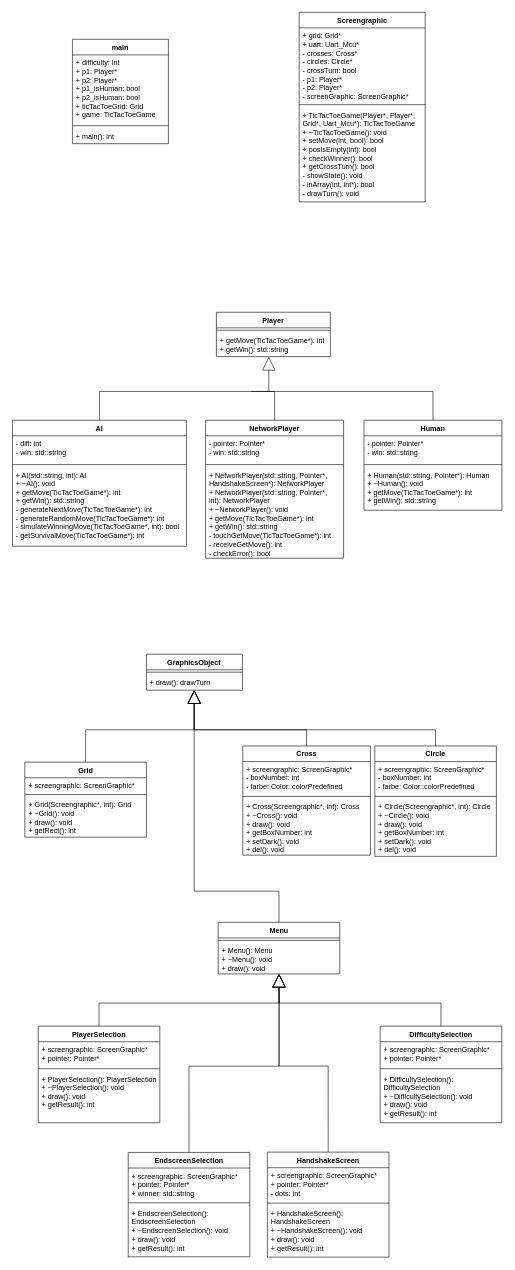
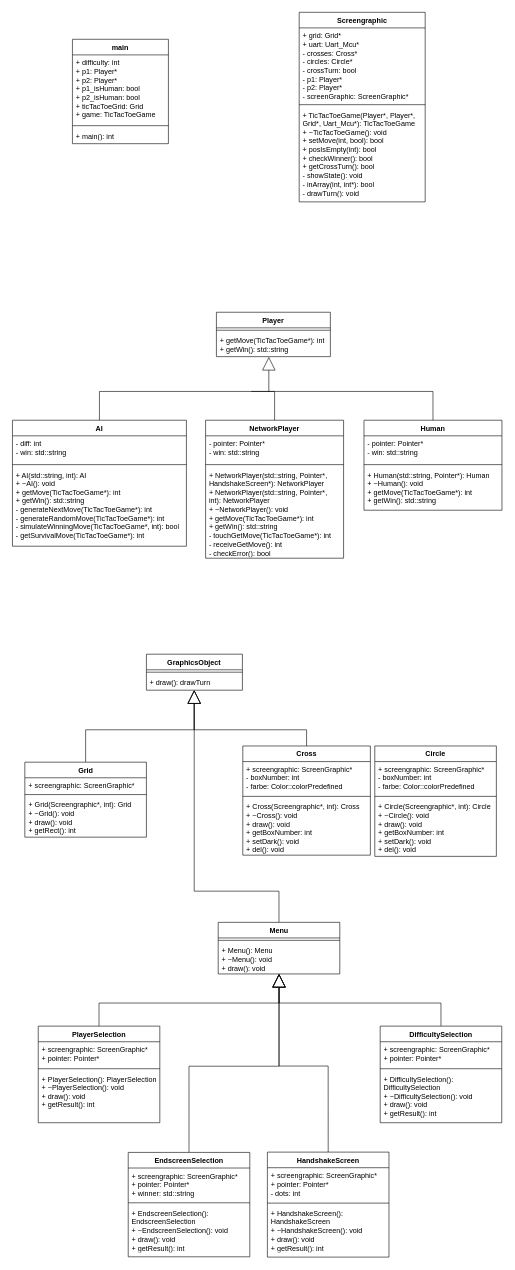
(380, 730) -> none
